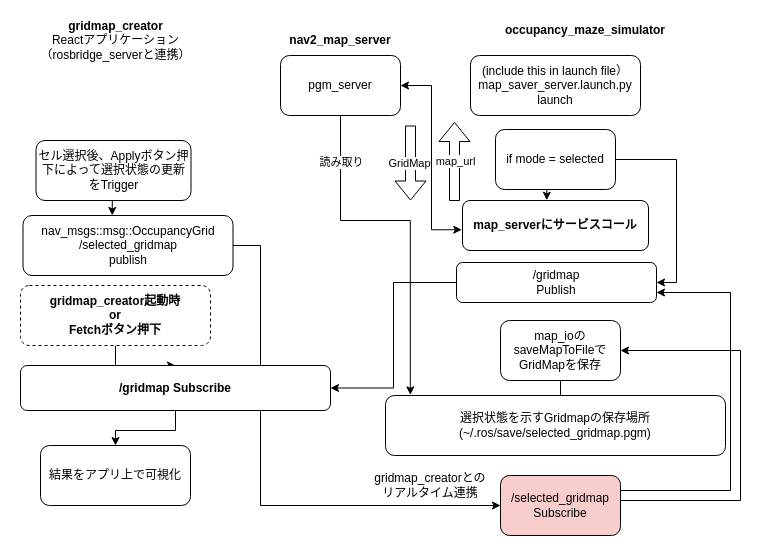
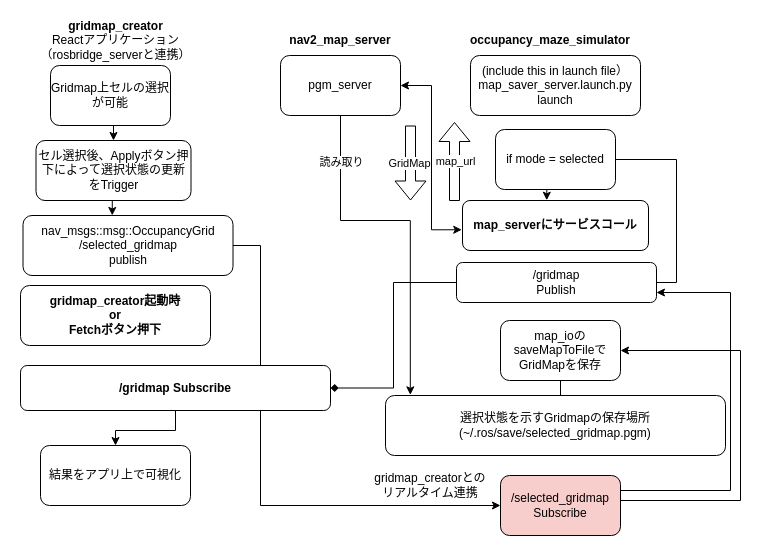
(586, 31) -> (551, 41)
none -> (111, 96)
none -> (114, 128)
(664, 283) -> (662, 283)
(116, 316) -> (116, 316)
(116, 356) -> none
(339, 388) -> (339, 388)
